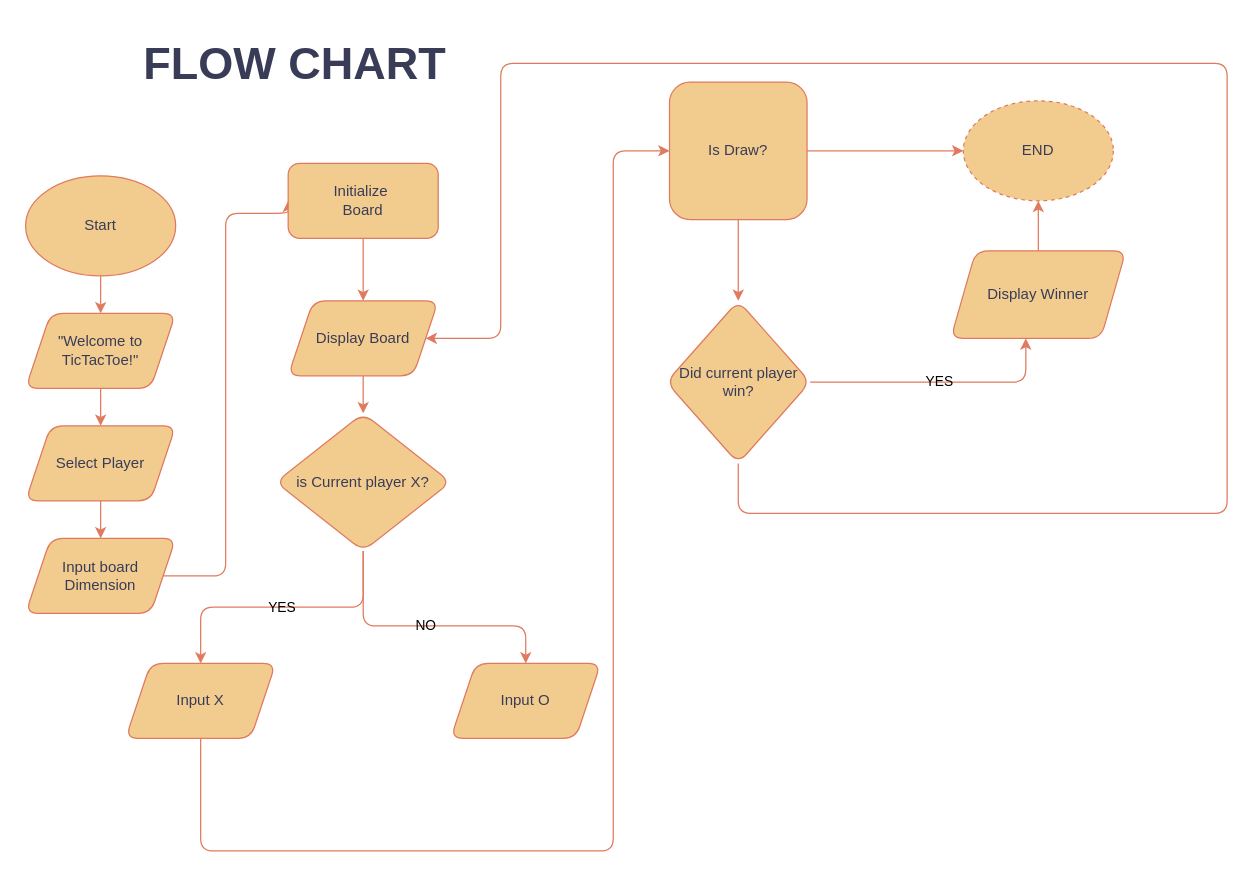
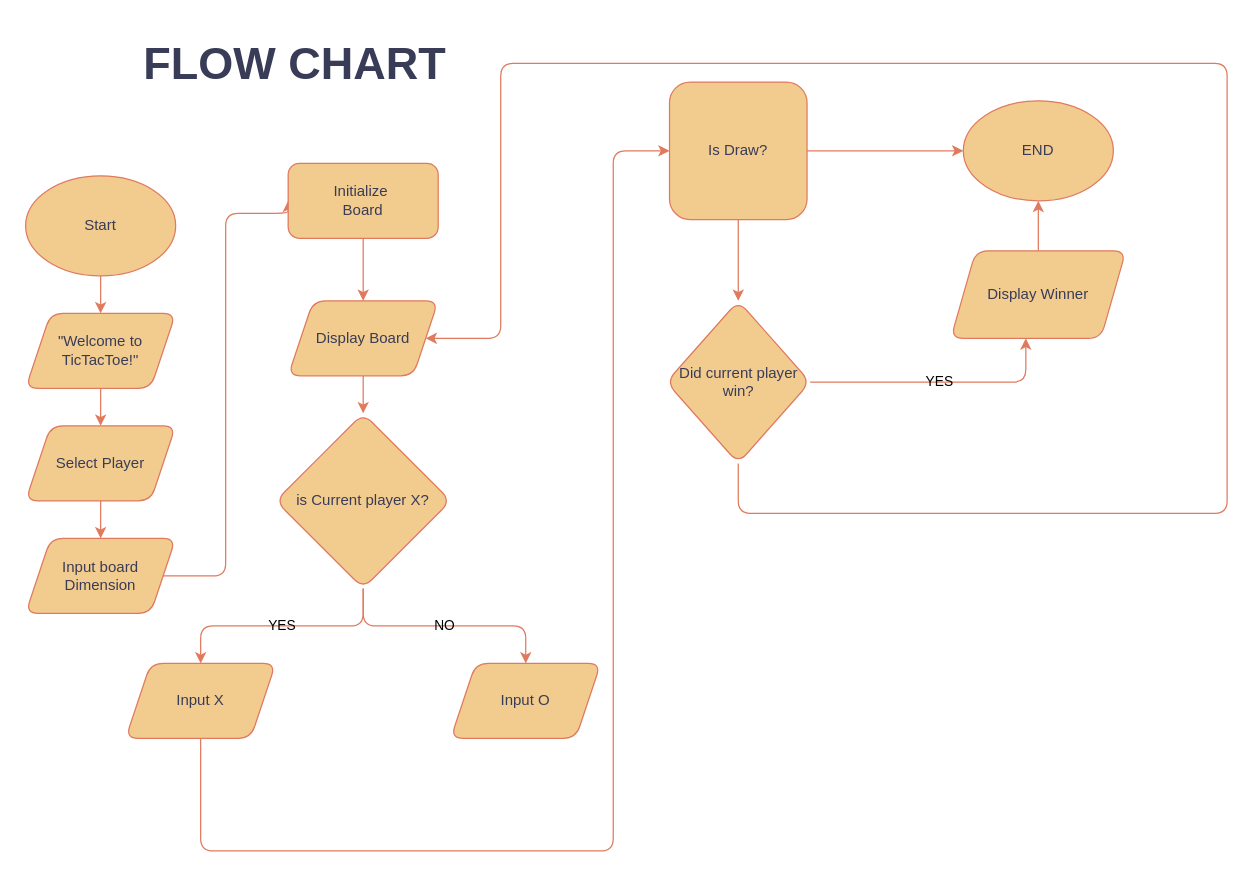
(1038, 151) -> (1038, 151)
(363, 482) -> (363, 501)
